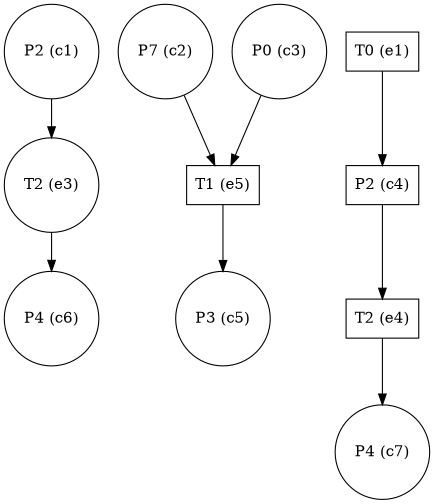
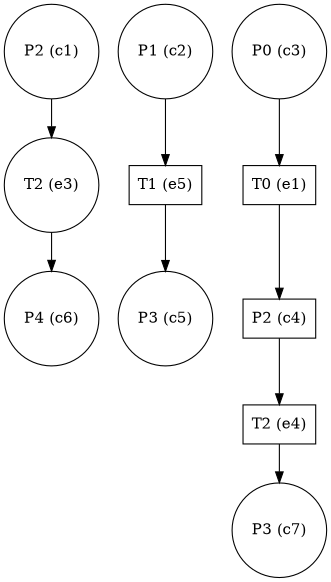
(165, 52) -> (165, 52)
(248, 125) -> (279, 127)
(382, 452) -> (279, 530)
